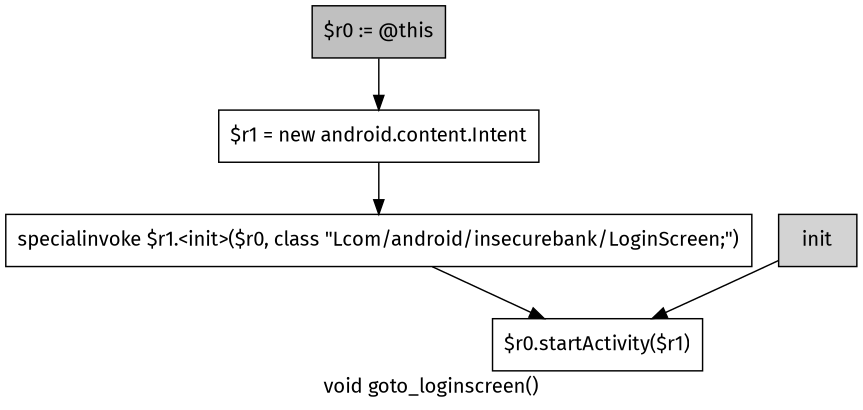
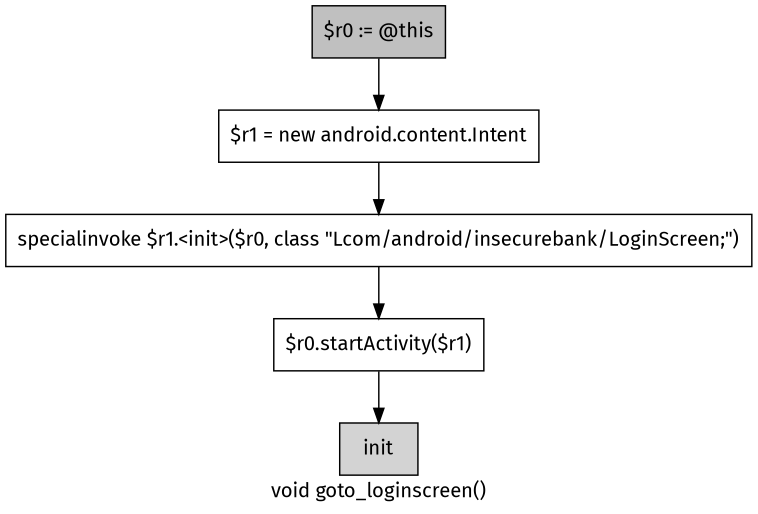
(722, 287) -> (379, 390)
